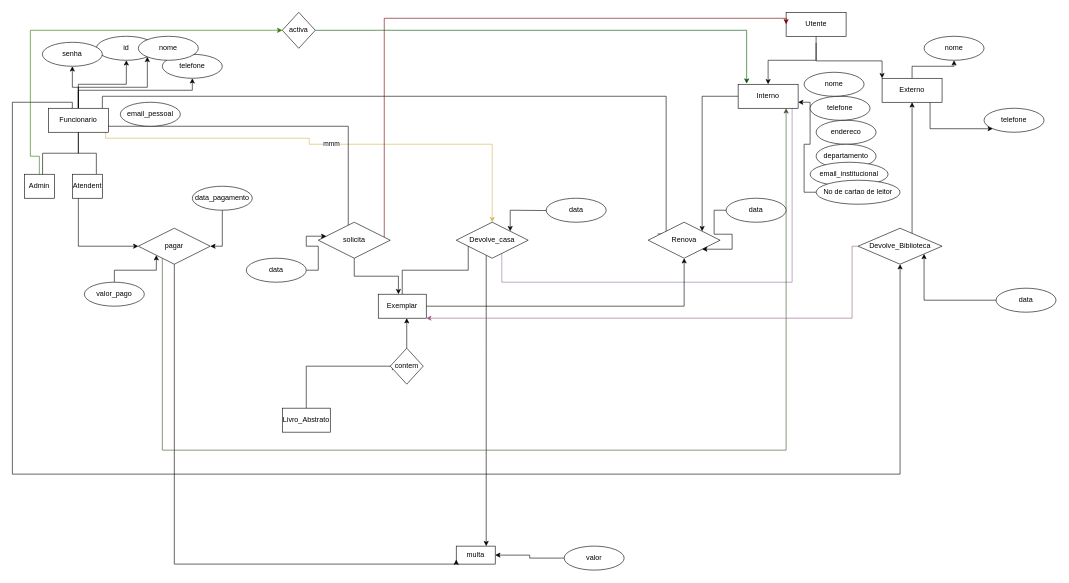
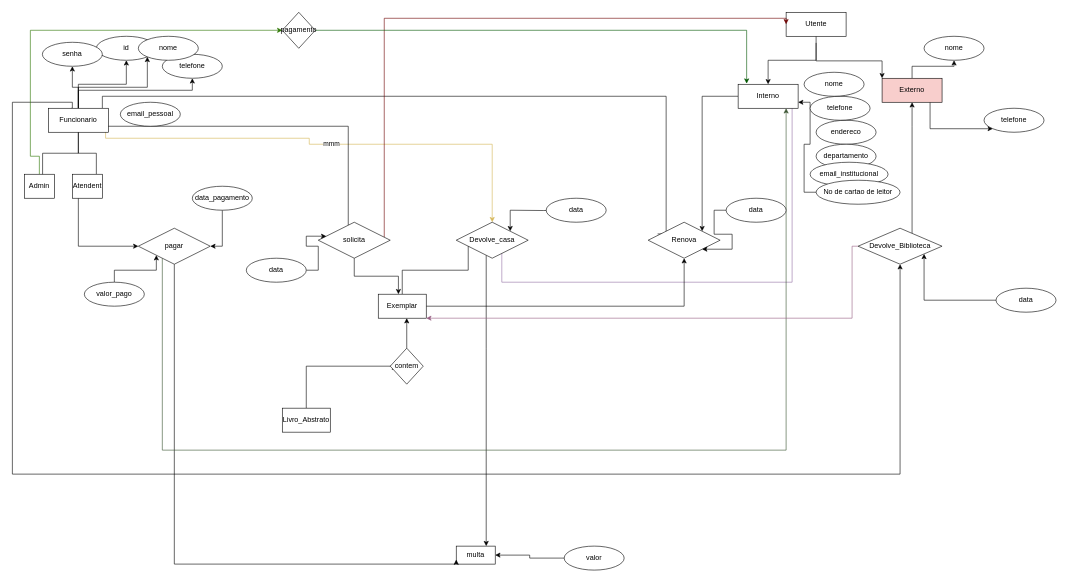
(299, 30) -> (299, 30)
(912, 90) -> (912, 90)
